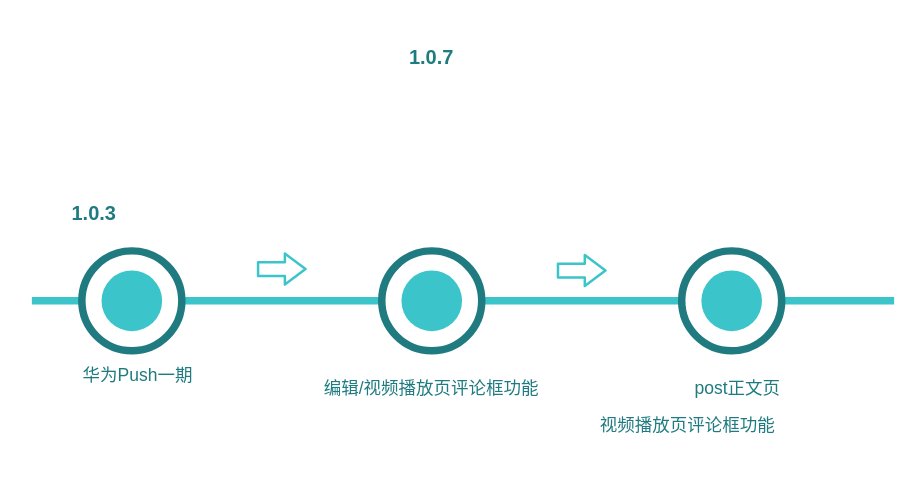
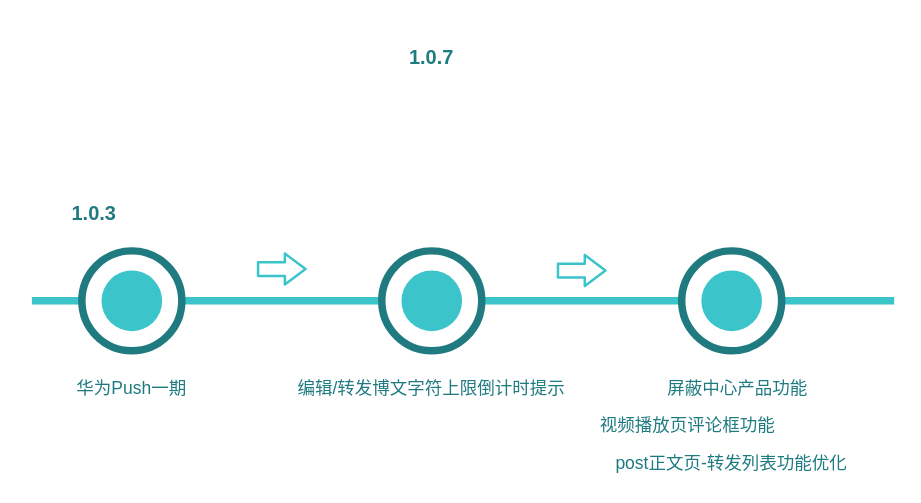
(138, 376) -> (132, 388)
(432, 388) -> (432, 388)
(738, 388) -> (738, 388)
none -> (732, 463)
